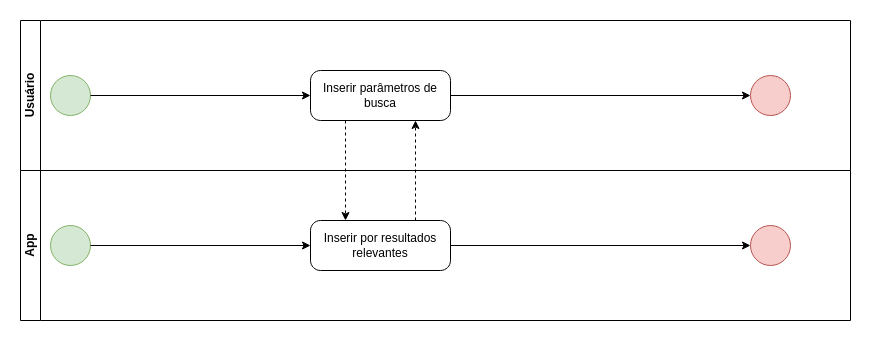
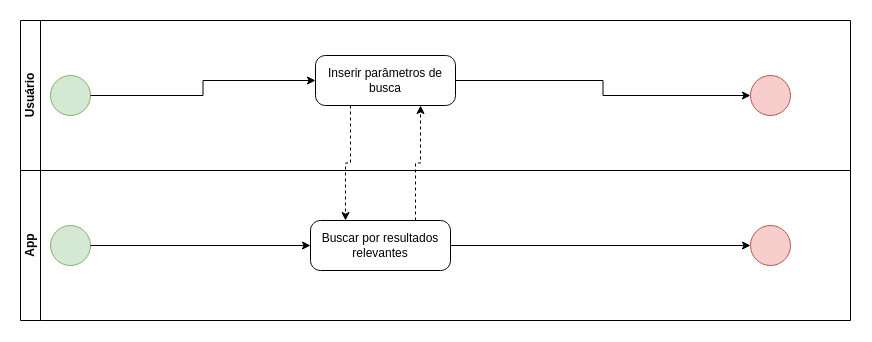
(381, 96) -> (386, 81)
(381, 246) -> (381, 246)
